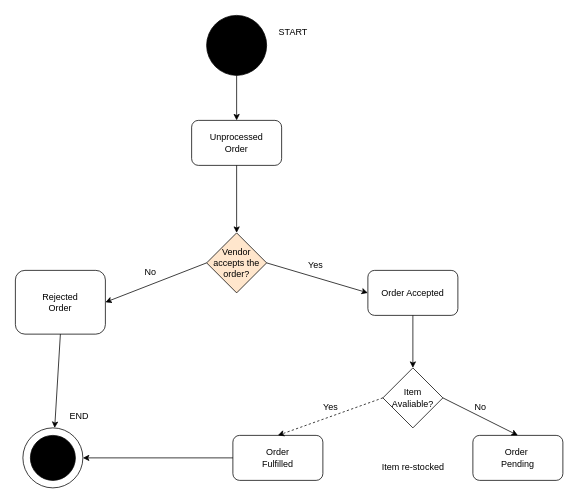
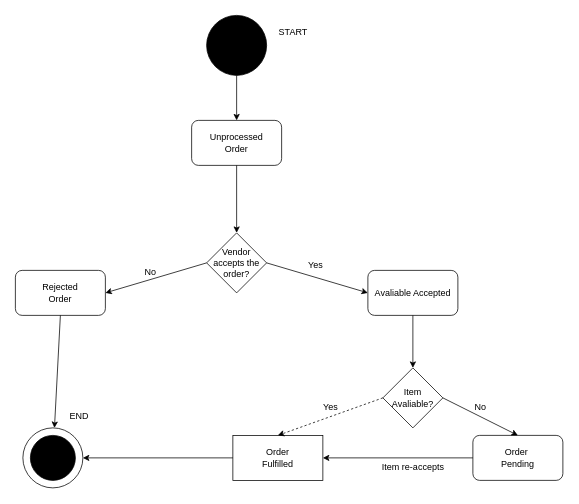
(237, 263) -> (237, 263)
(413, 293) -> (413, 293)
(60, 302) -> (60, 293)
(278, 458) -> (278, 458)
none -> (329, 458)
(413, 468) -> (413, 468)
